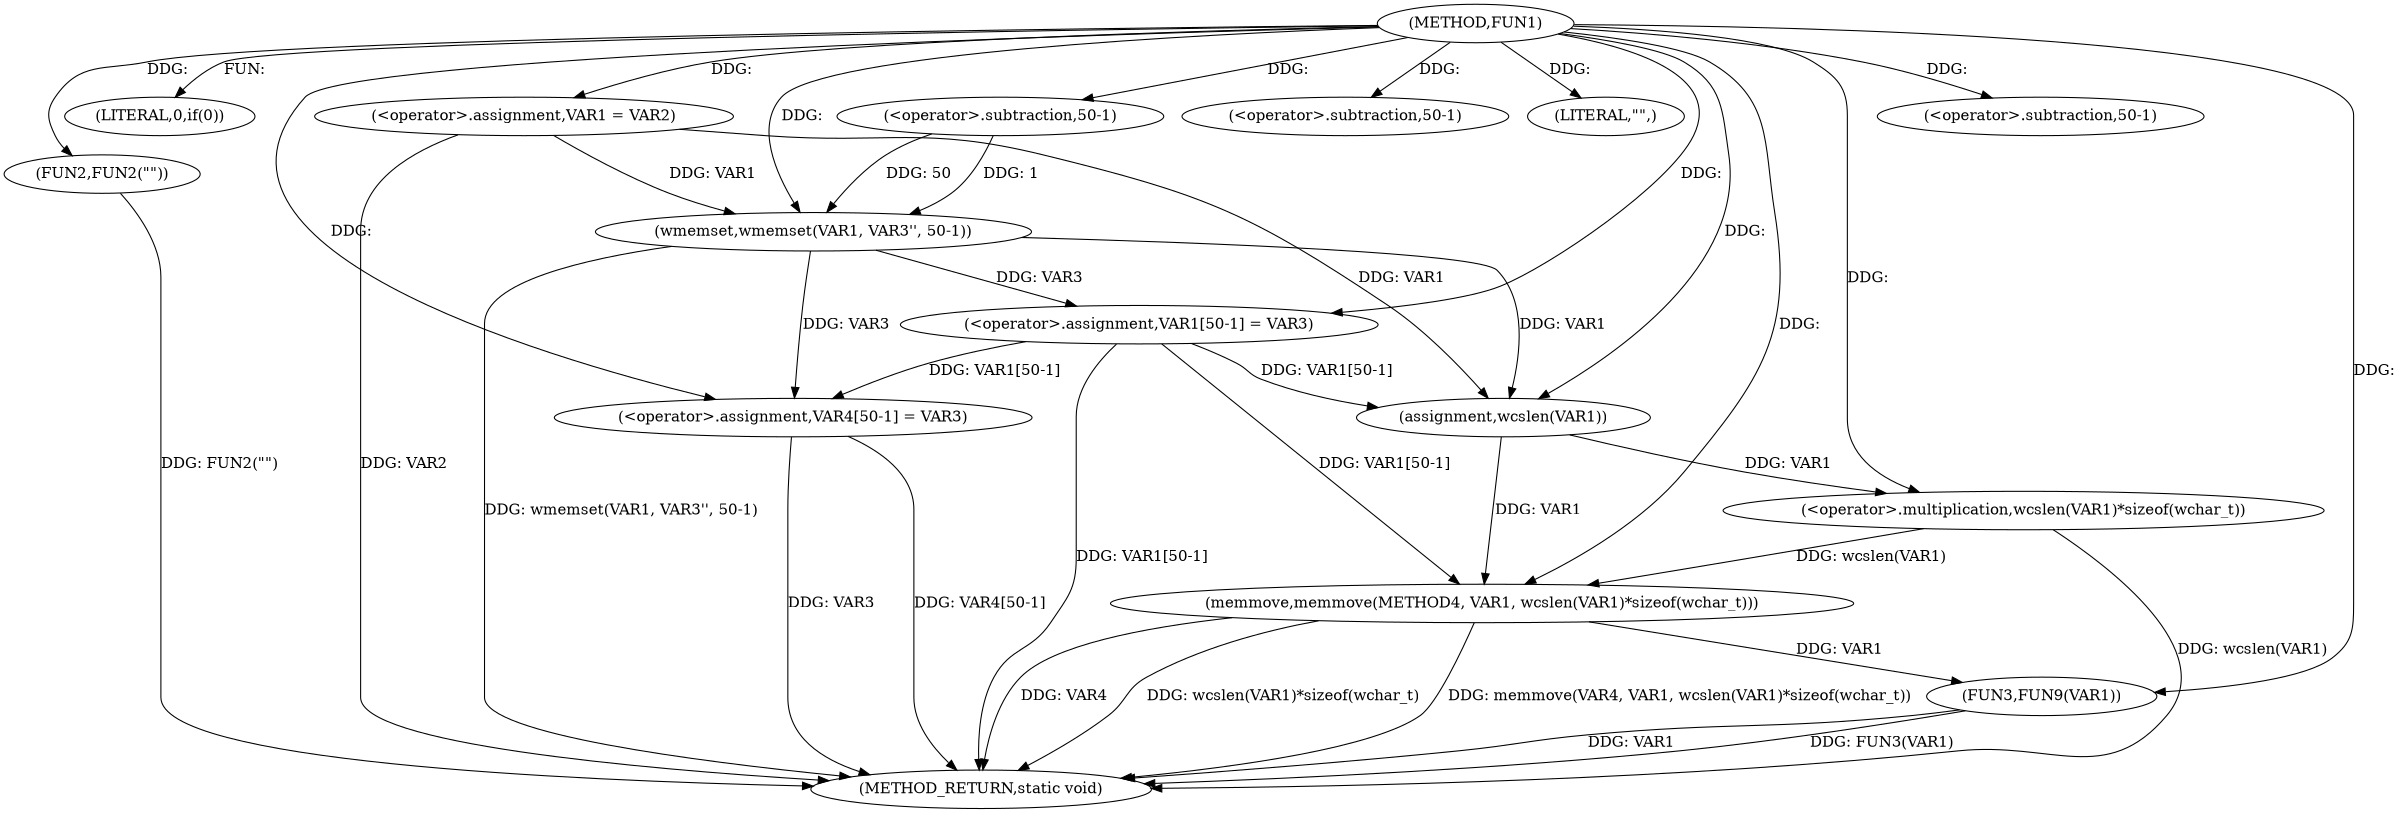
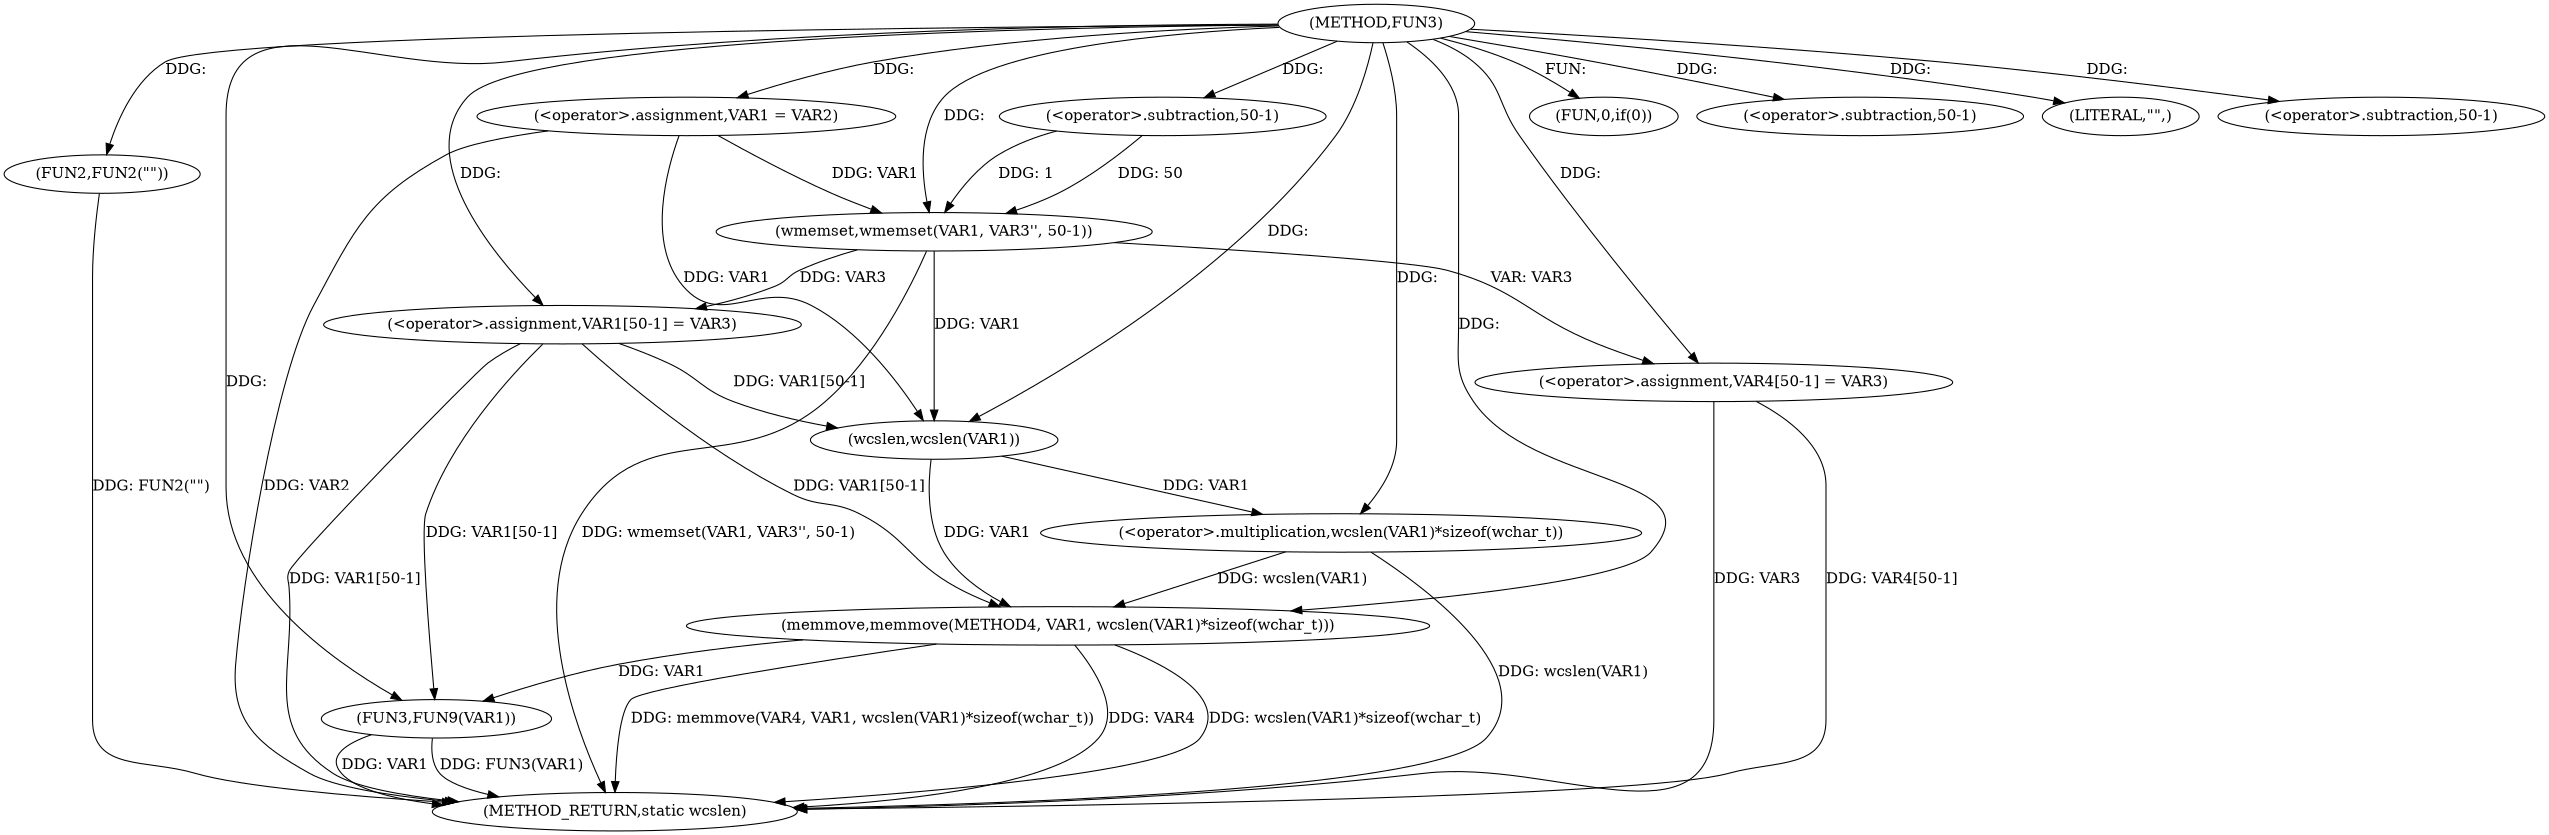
(1476, 23) -> (1376, 23)
(160, 116) -> (1604, 116)
(847, 325) -> (1532, 278)
(933, 362) -> (432, 499)
(1503, 418) -> (934, 440)
(981, 789) -> (615, 812)
